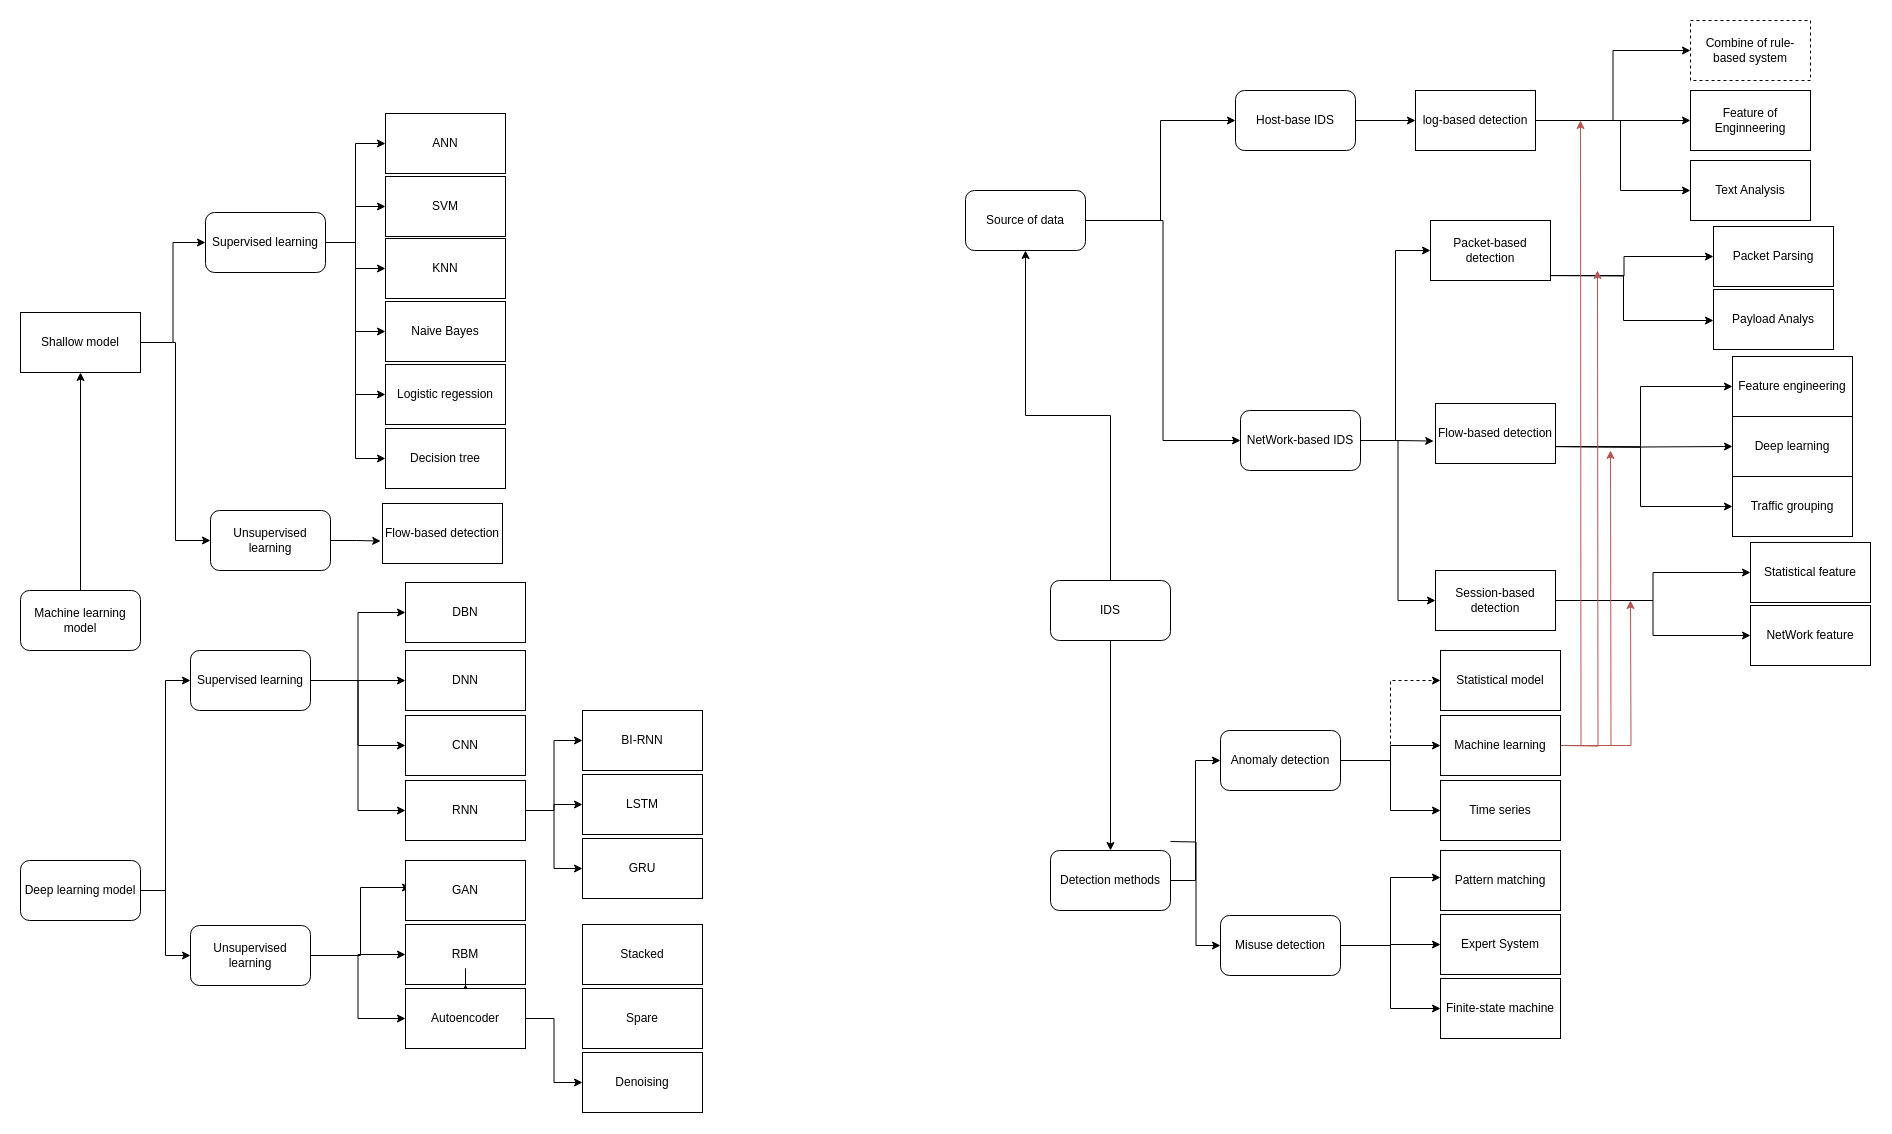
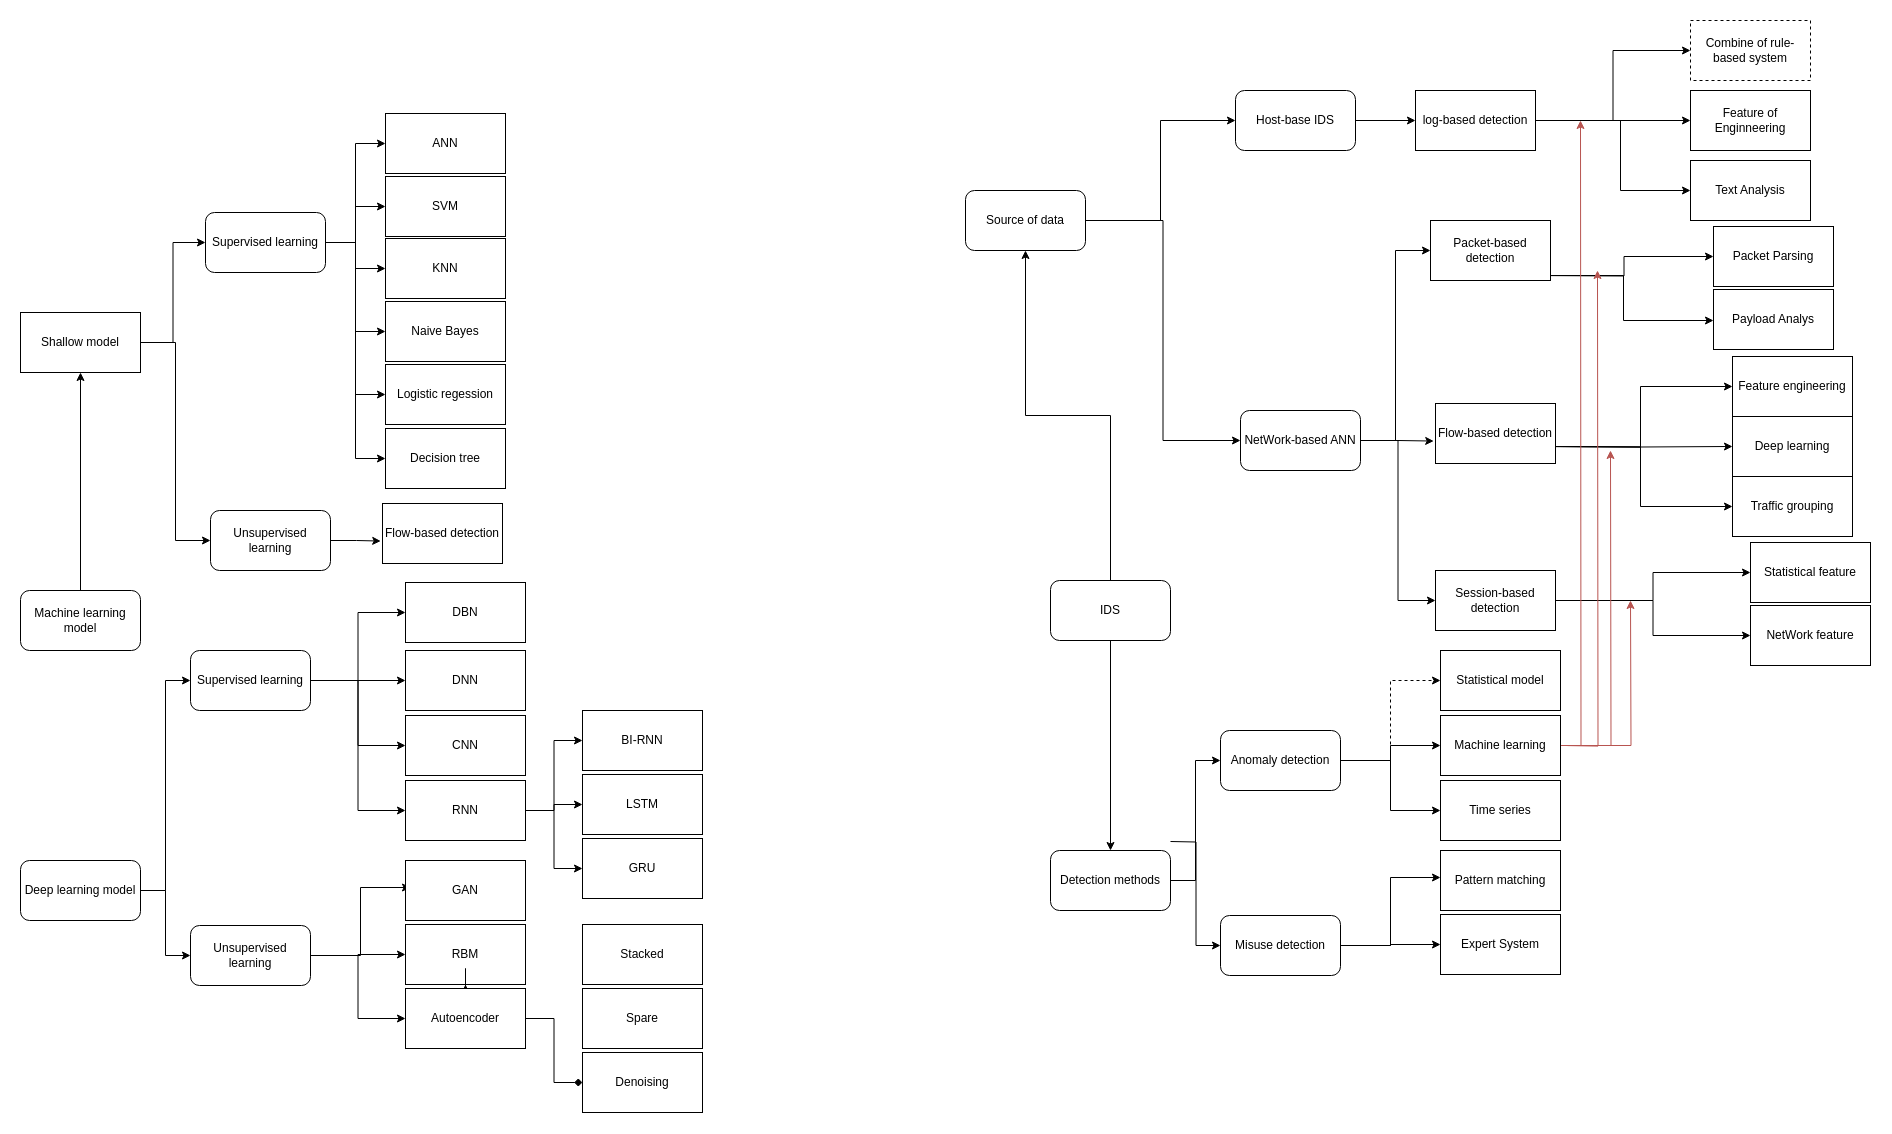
(1301, 441) -> (1301, 441)
(1391, 1000) -> none
(1501, 1009) -> none
(574, 1083) -> (574, 1083)
